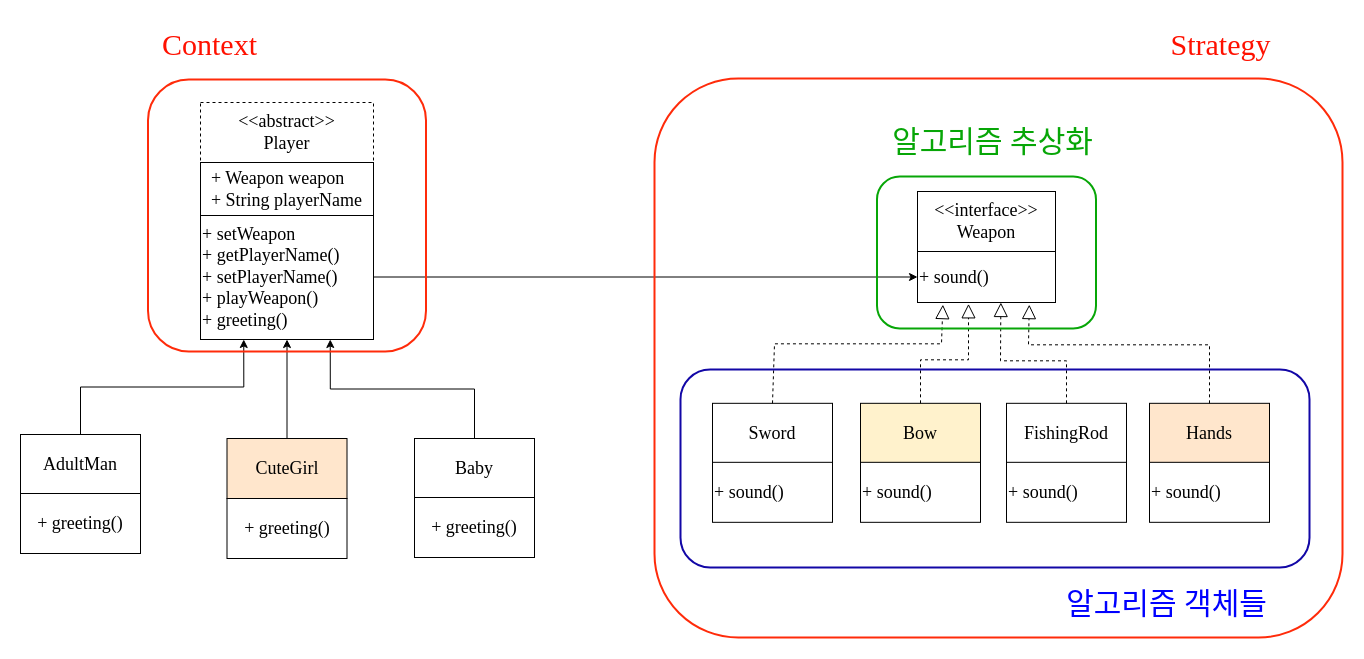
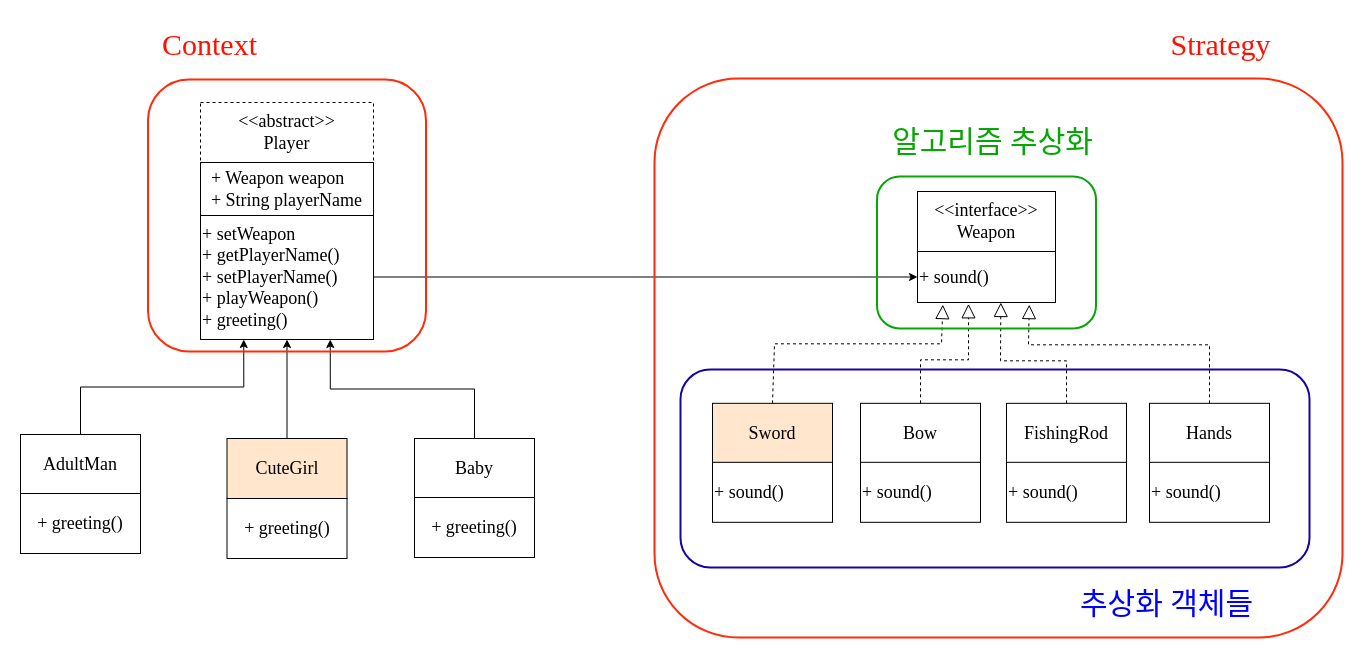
(773, 433) -> (773, 433)
(921, 433) -> (921, 433)
(1210, 433) -> (1210, 433)
(1167, 604) -> (1167, 604)
